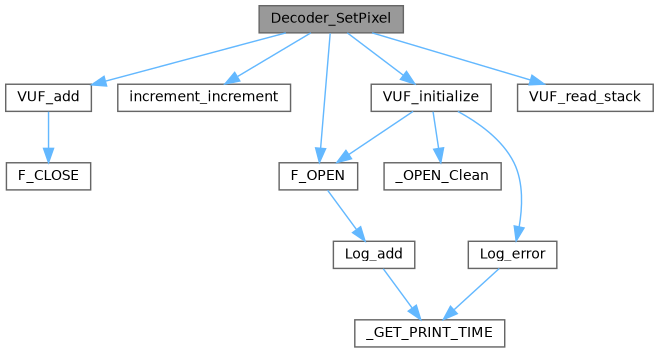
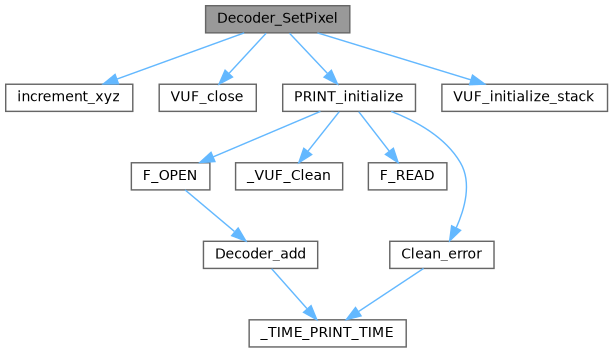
(325, 91) -> none
(49, 98) -> (208, 98)
(204, 98) -> (69, 98)
(431, 98) -> (349, 98)
(585, 98) -> (525, 98)
(49, 176) -> none
none -> (408, 176)
(443, 176) -> (289, 176)
(374, 255) -> (261, 255)
(513, 255) -> (442, 255)
(430, 333) -> (328, 333)
